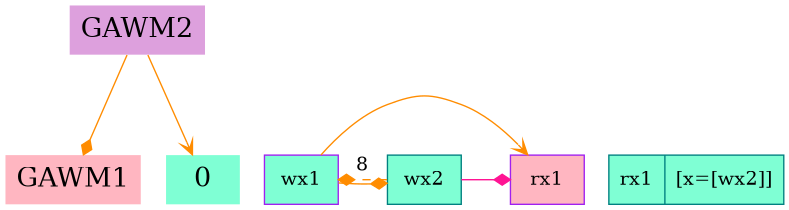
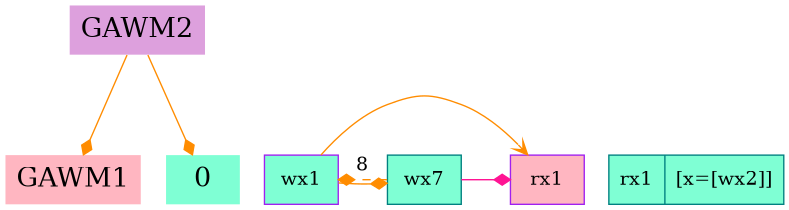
(167, 99) -> (167, 97)
(424, 180) -> (424, 180)
